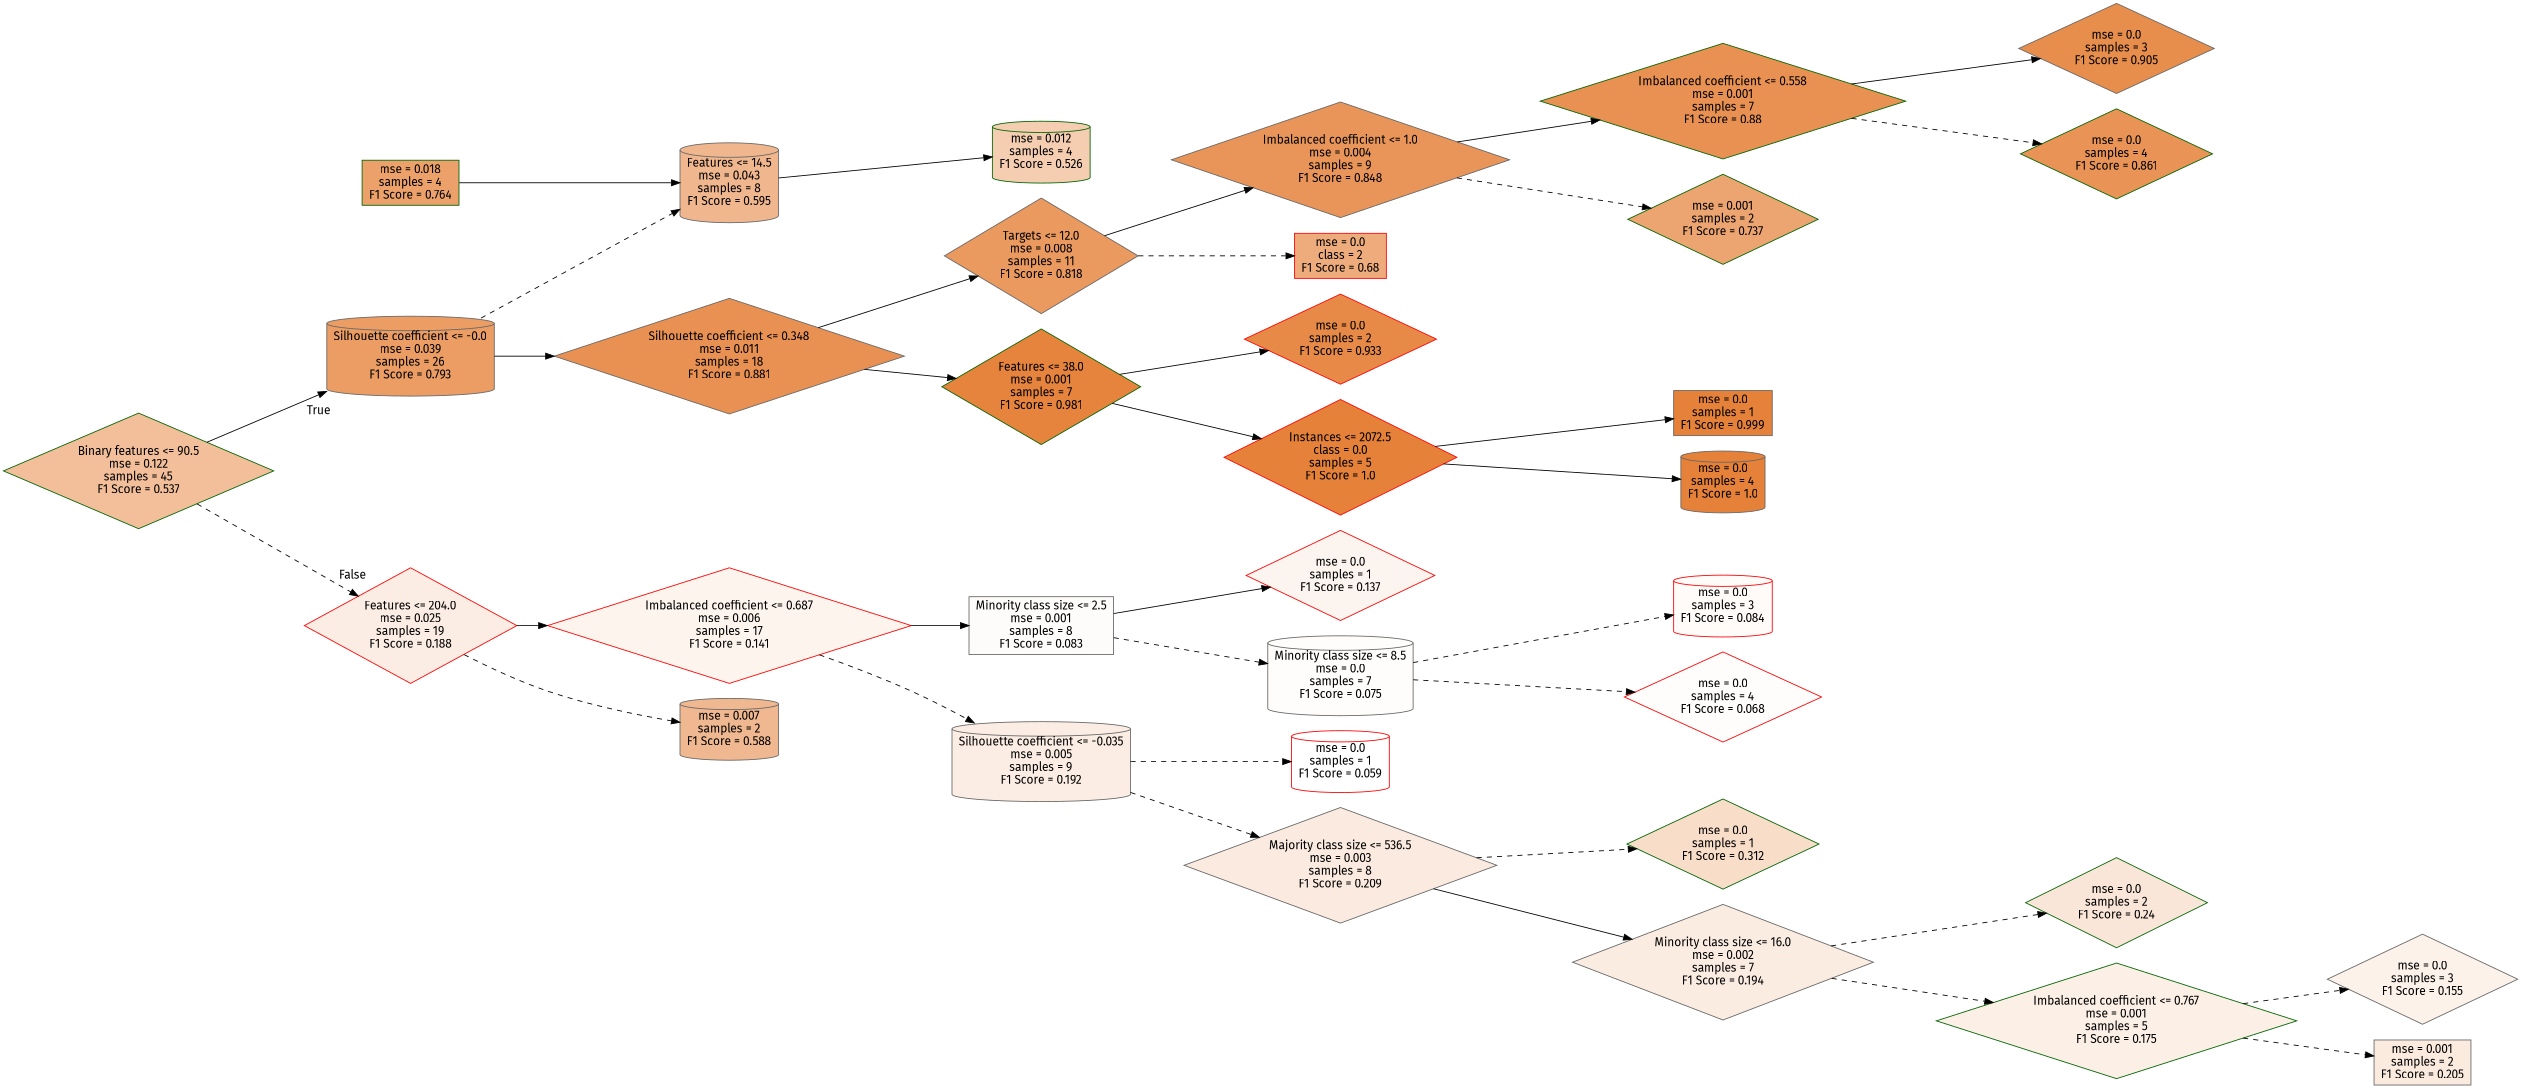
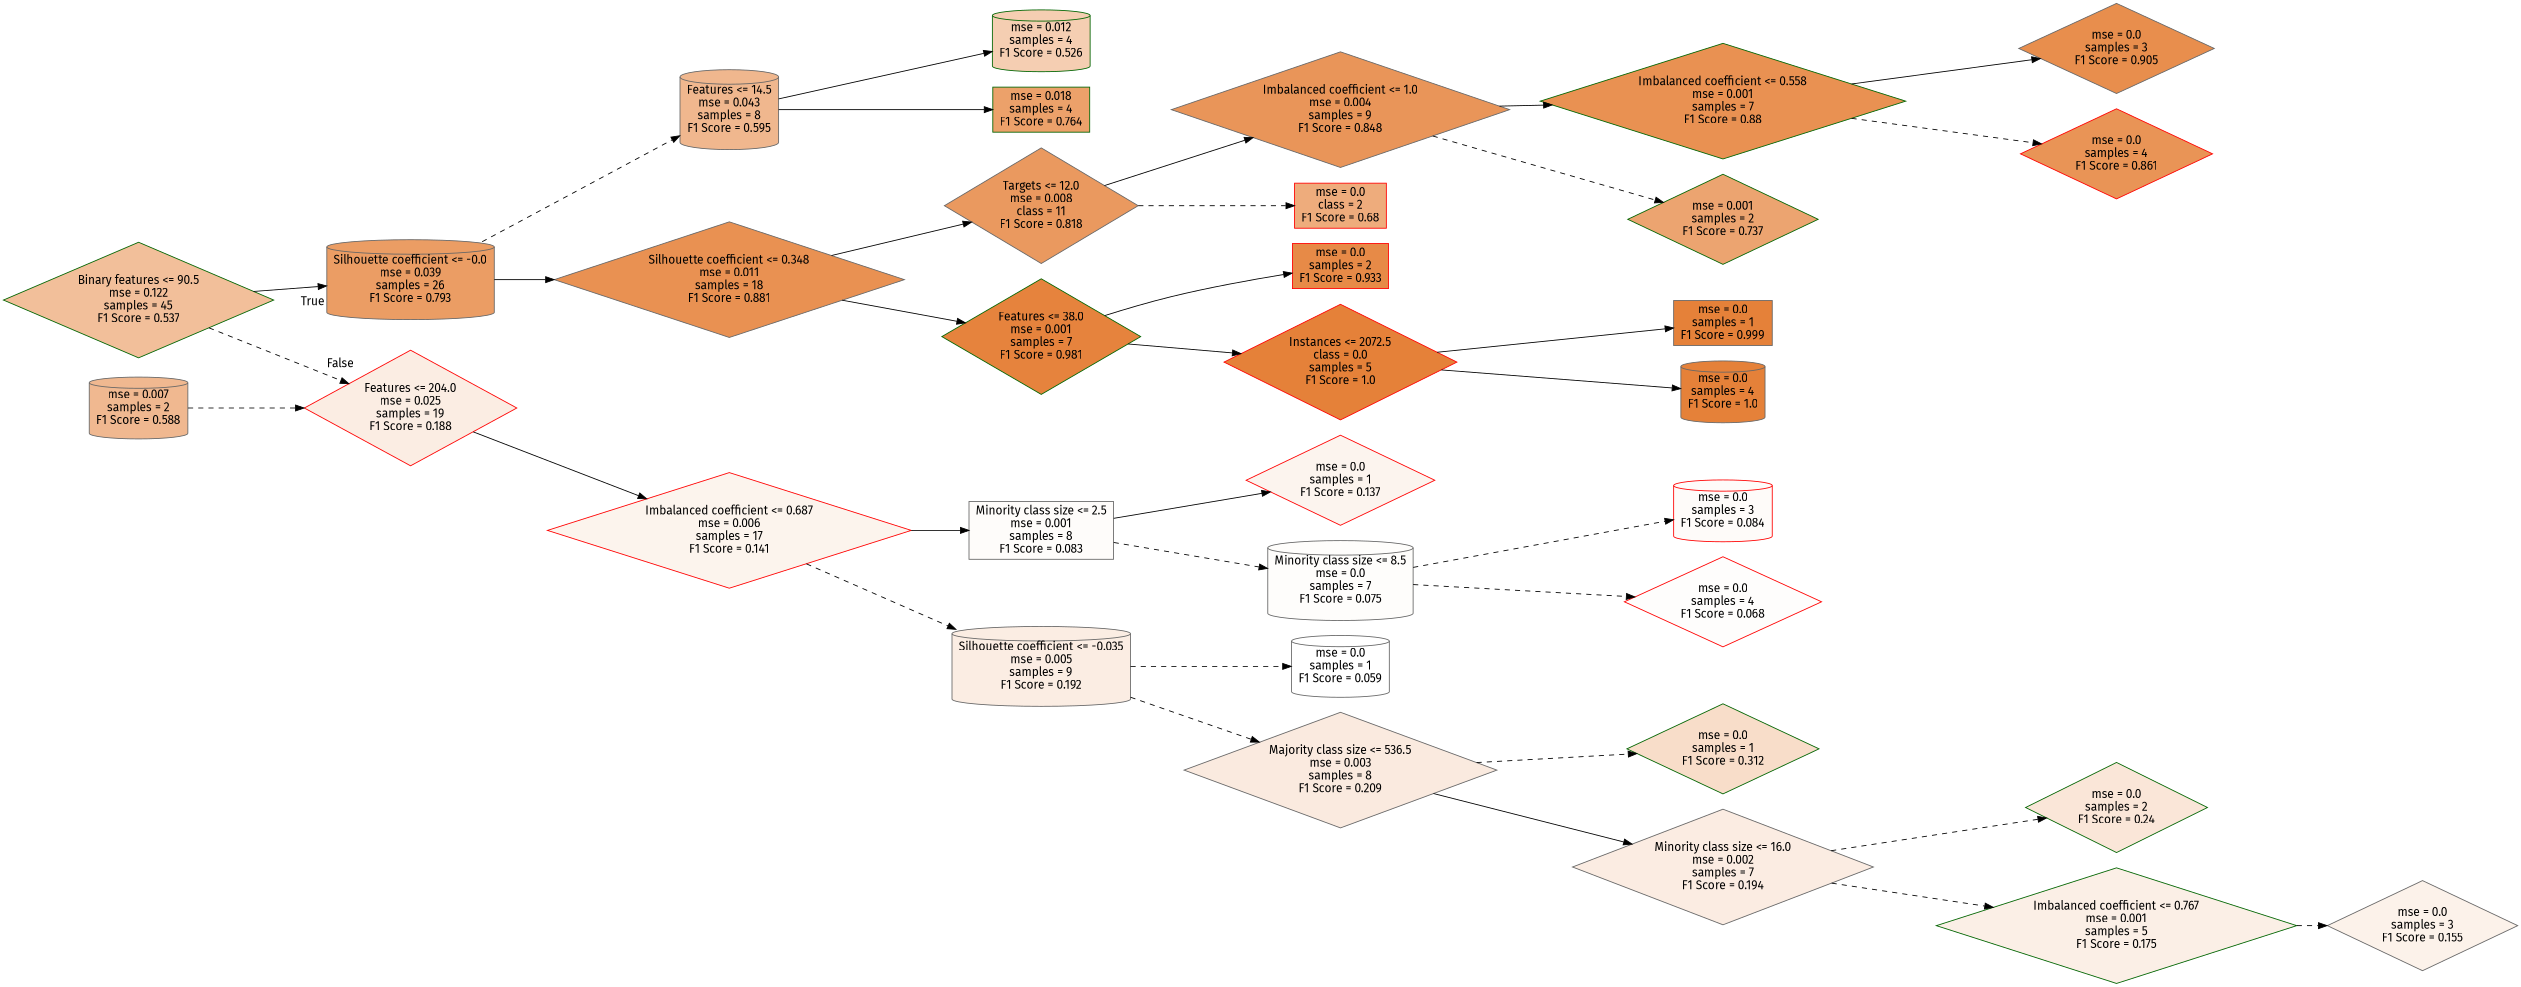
(2116, 154) -> (2116, 154)
(565, 183) -> (881, 110)
(1041, 256) -> (1041, 206)
(1340, 339) -> (1340, 266)
(565, 697) -> (242, 408)
(1340, 762) -> (1340, 666)
(2423, 1062) -> none
